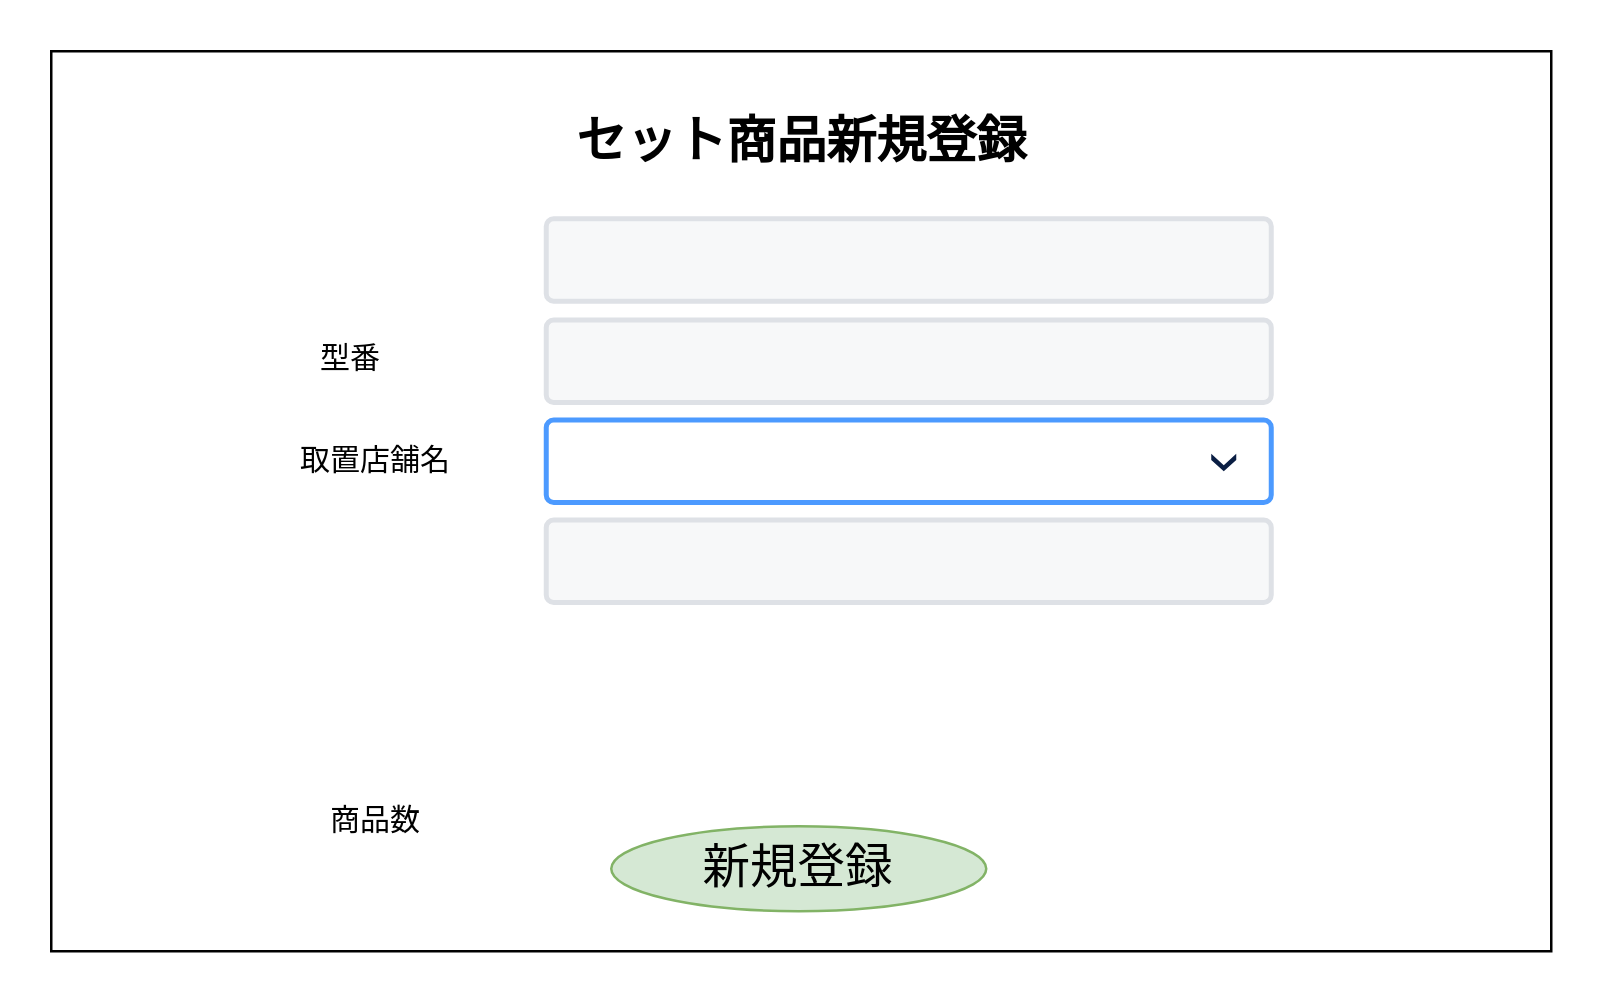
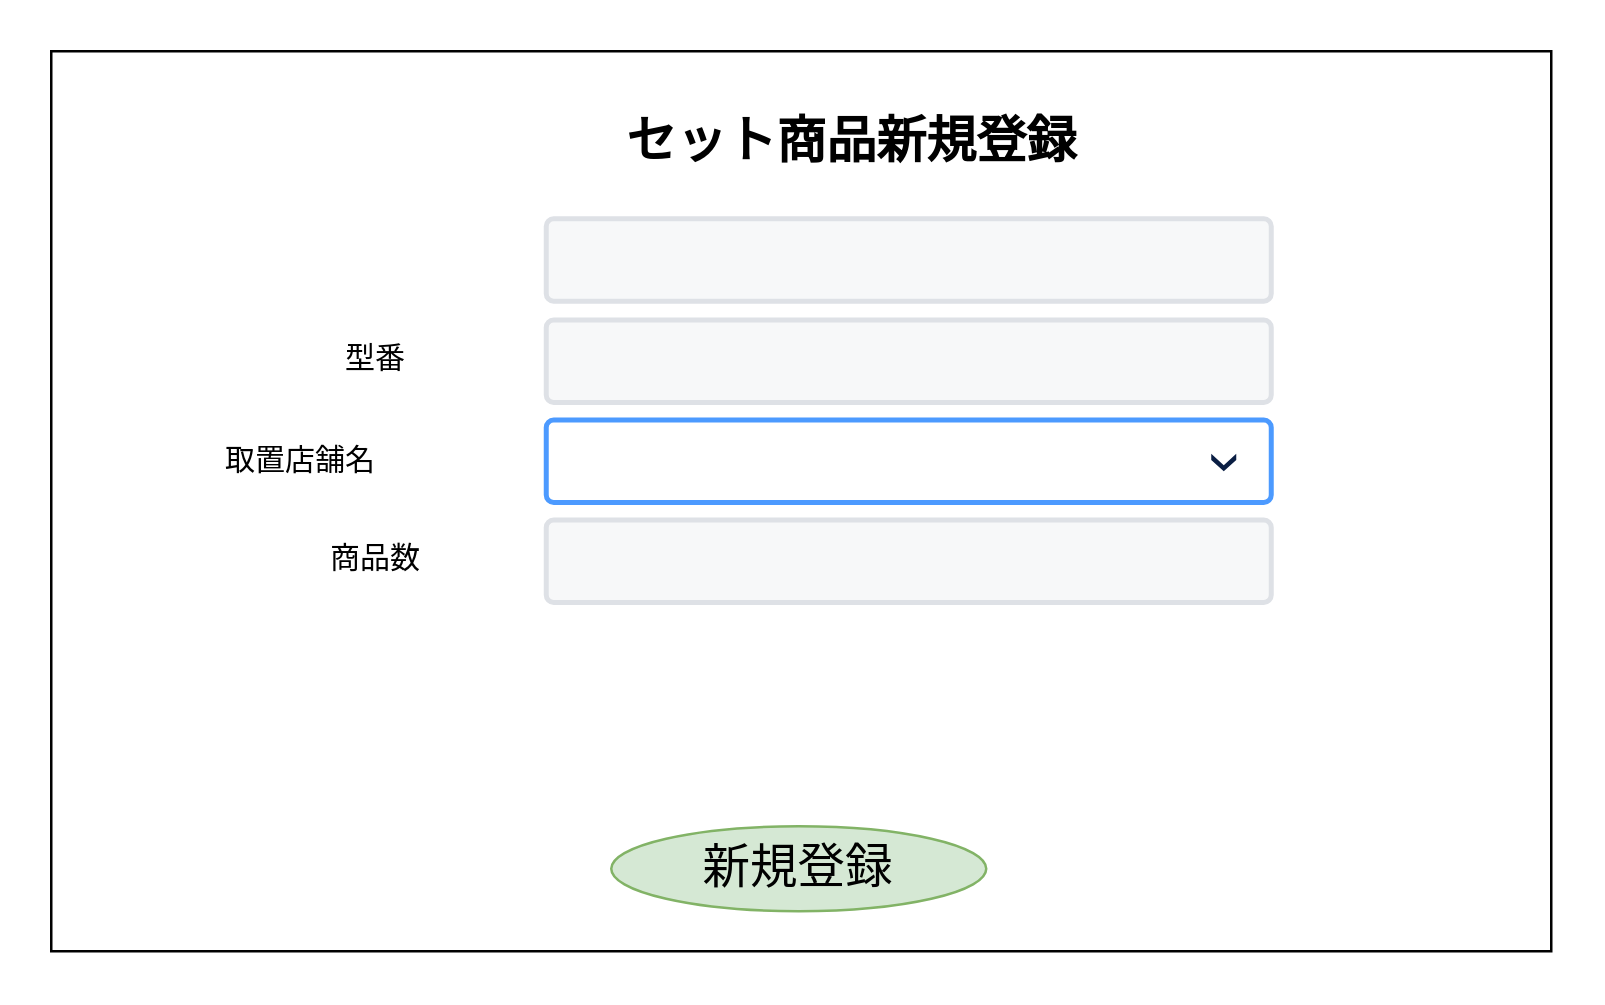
(801, 139) -> (851, 139)
(351, 358) -> (376, 358)
(376, 461) -> (301, 461)
(376, 820) -> (376, 558)
